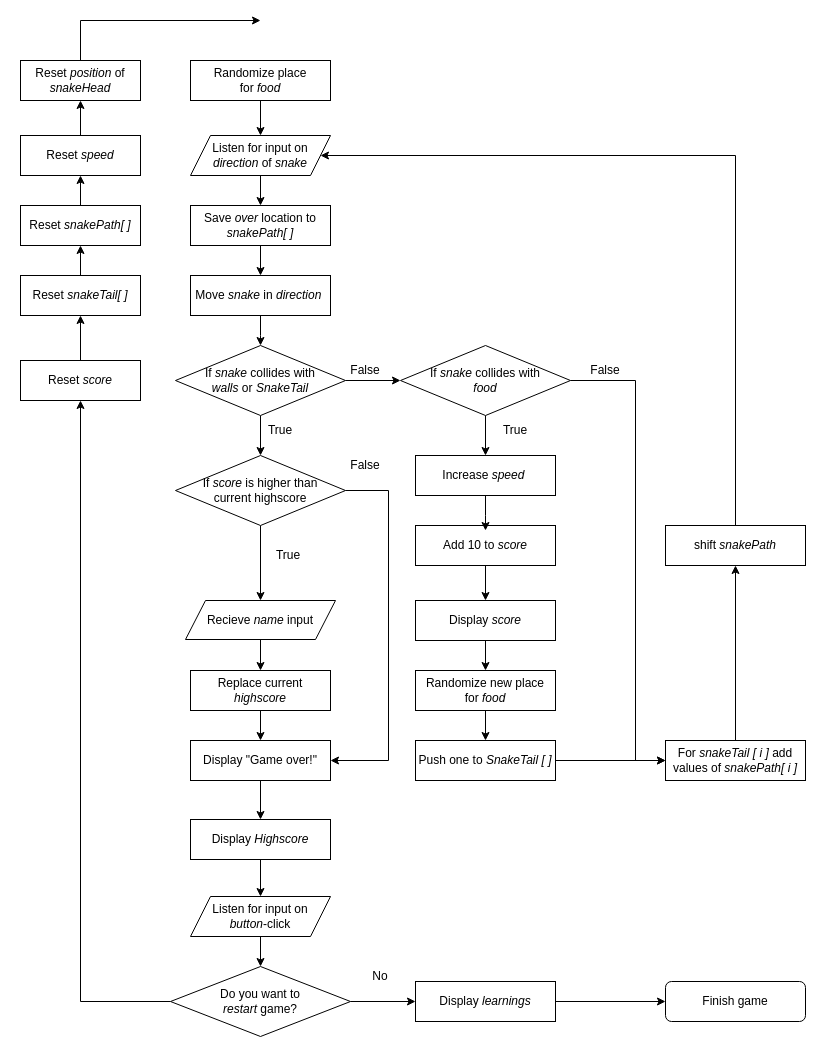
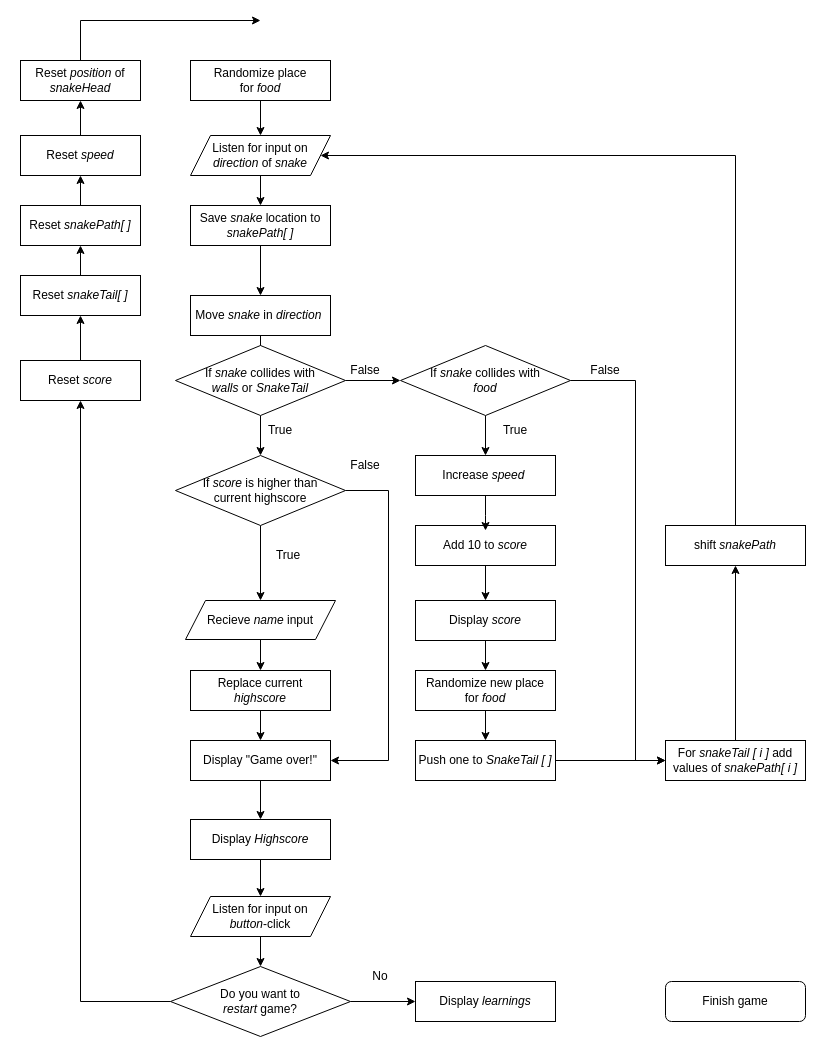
(261, 226) -> (261, 226)
(261, 296) -> (261, 316)
(607, 1002) -> none
